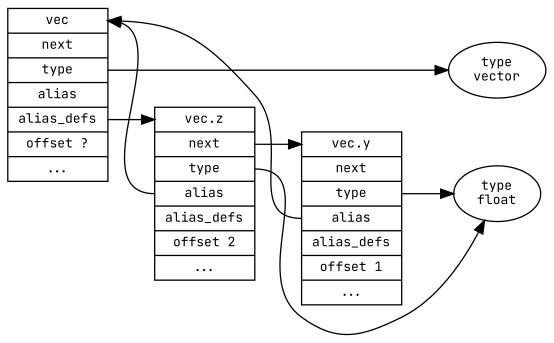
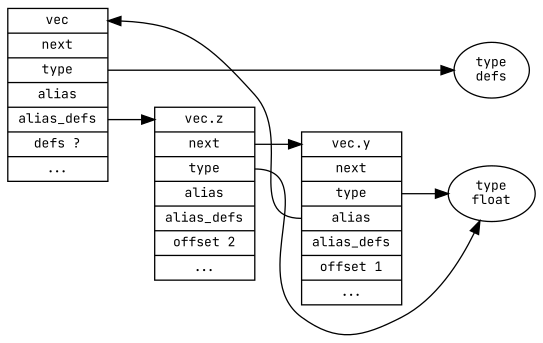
(497, 70) -> (492, 70)
(131, 109) -> none
(58, 144) -> (58, 144)
